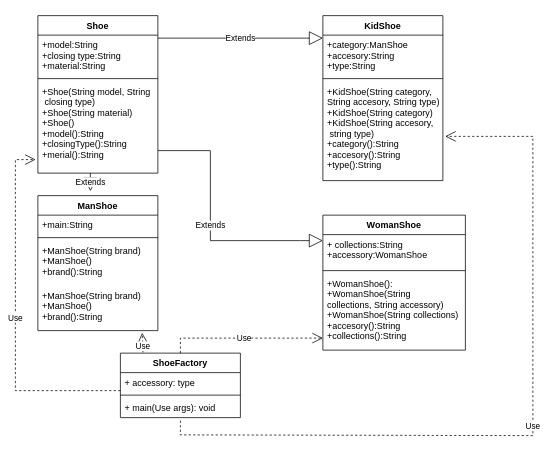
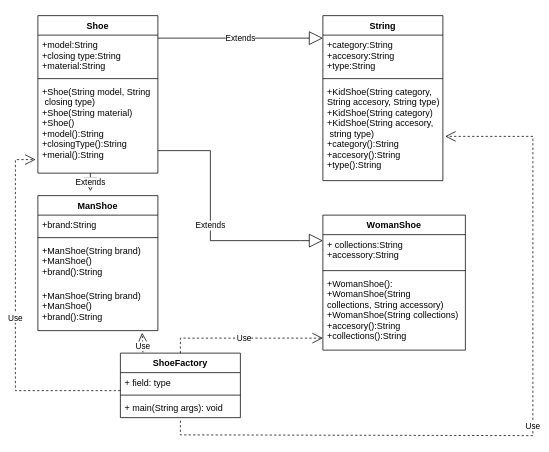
(383, 26) -> (383, 26)
(369, 45) -> (365, 45)
(69, 225) -> (72, 225)
(370, 245) -> (370, 245)
(164, 383) -> (151, 383)
(173, 408) -> (179, 408)
